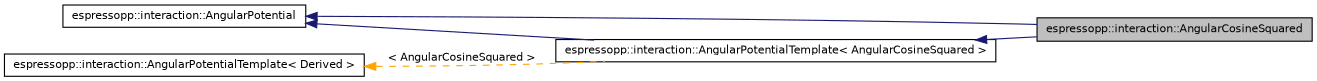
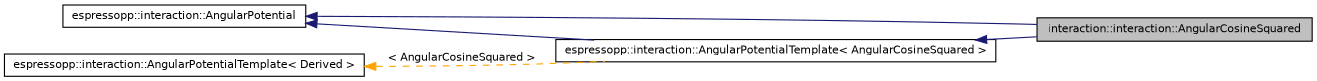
(1175, 30) -> (1175, 30)
